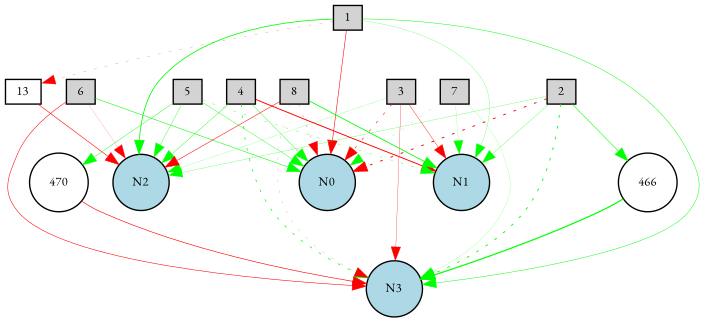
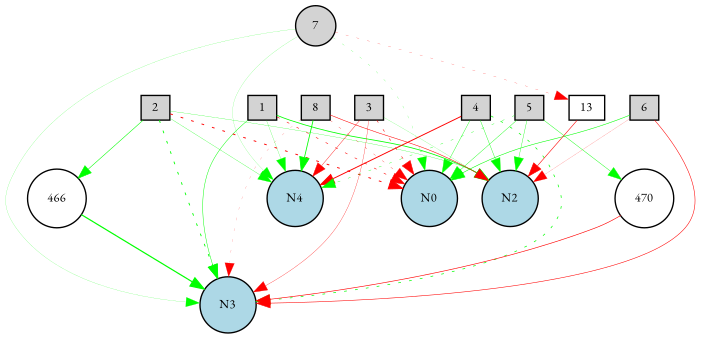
(179, 50) -> (446, 62)
(339, 85) -> (346, 153)
(455, 92) -> (316, 26)
(462, 182) -> (295, 198)
